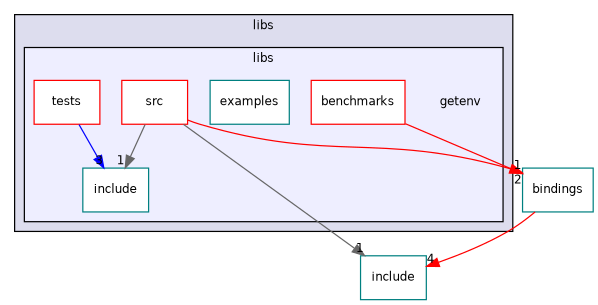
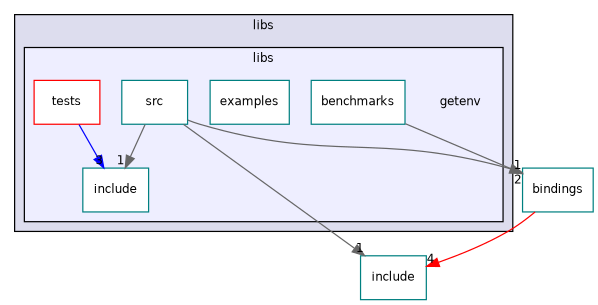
(155, 102) -> (155, 102)
(358, 102) -> (358, 102)
(458, 146) -> (458, 146)
(349, 147) -> (349, 147)
